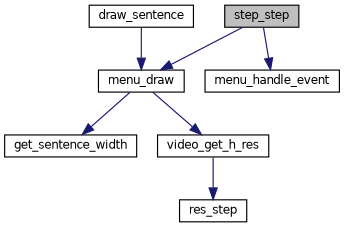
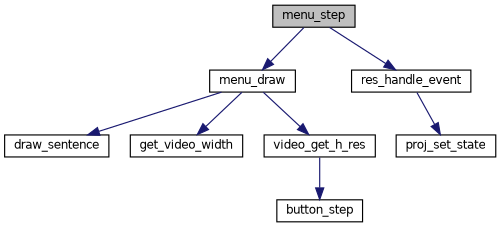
(262, 16) -> (314, 16)
(141, 43) -> (160, 112)
(272, 81) -> (411, 81)
(71, 146) -> (186, 146)
none -> (446, 146)
(213, 211) -> (320, 211)
